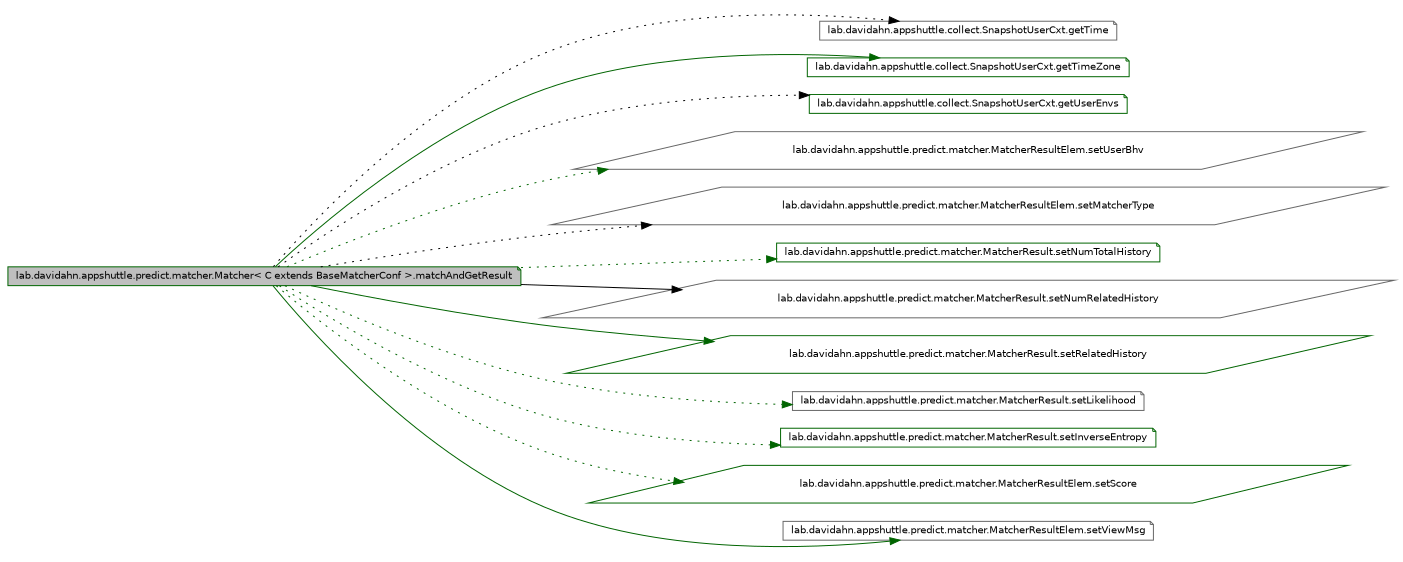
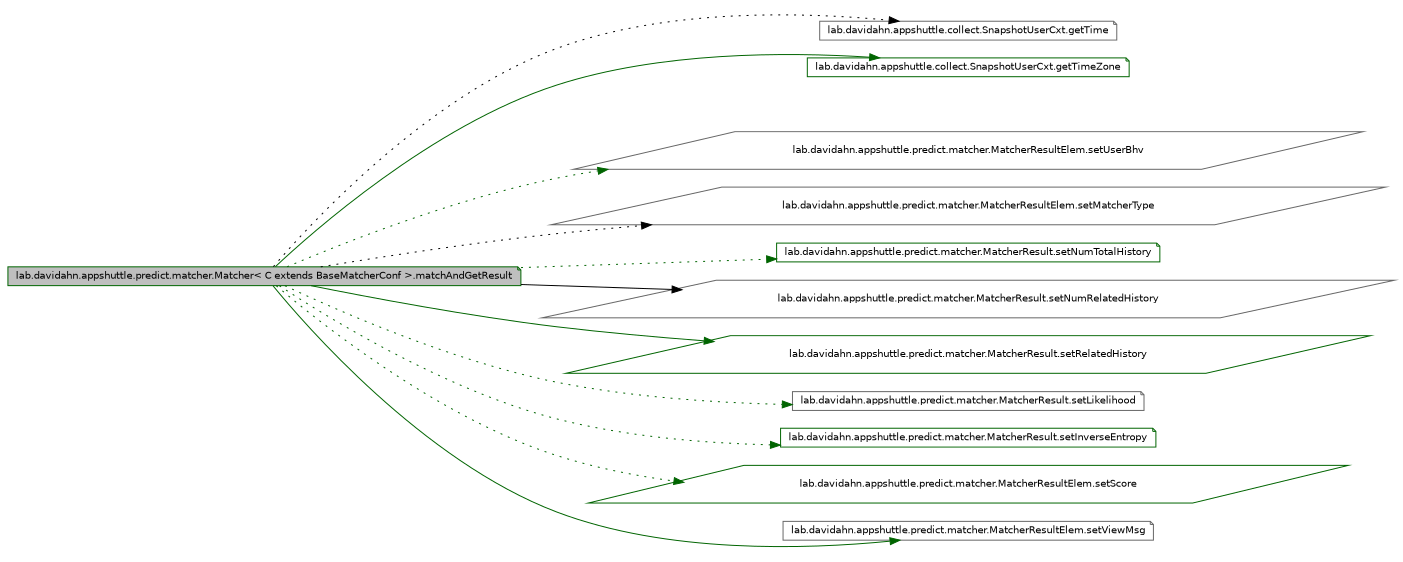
(968, 104) -> none
